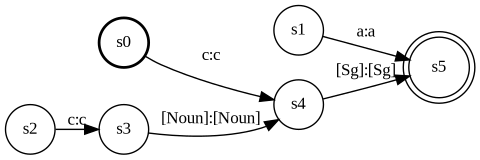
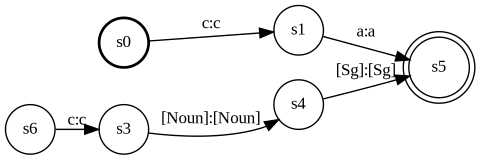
(201, 80) -> (204, 37)
(30, 129) -> (30, 129)
